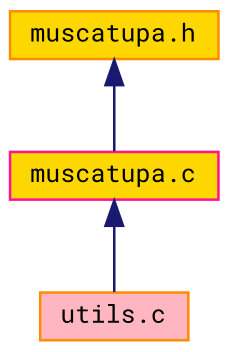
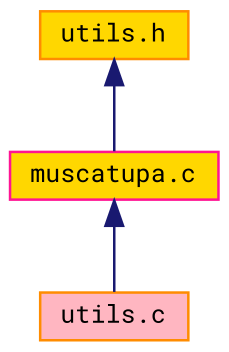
(114, 35) -> (114, 35)
